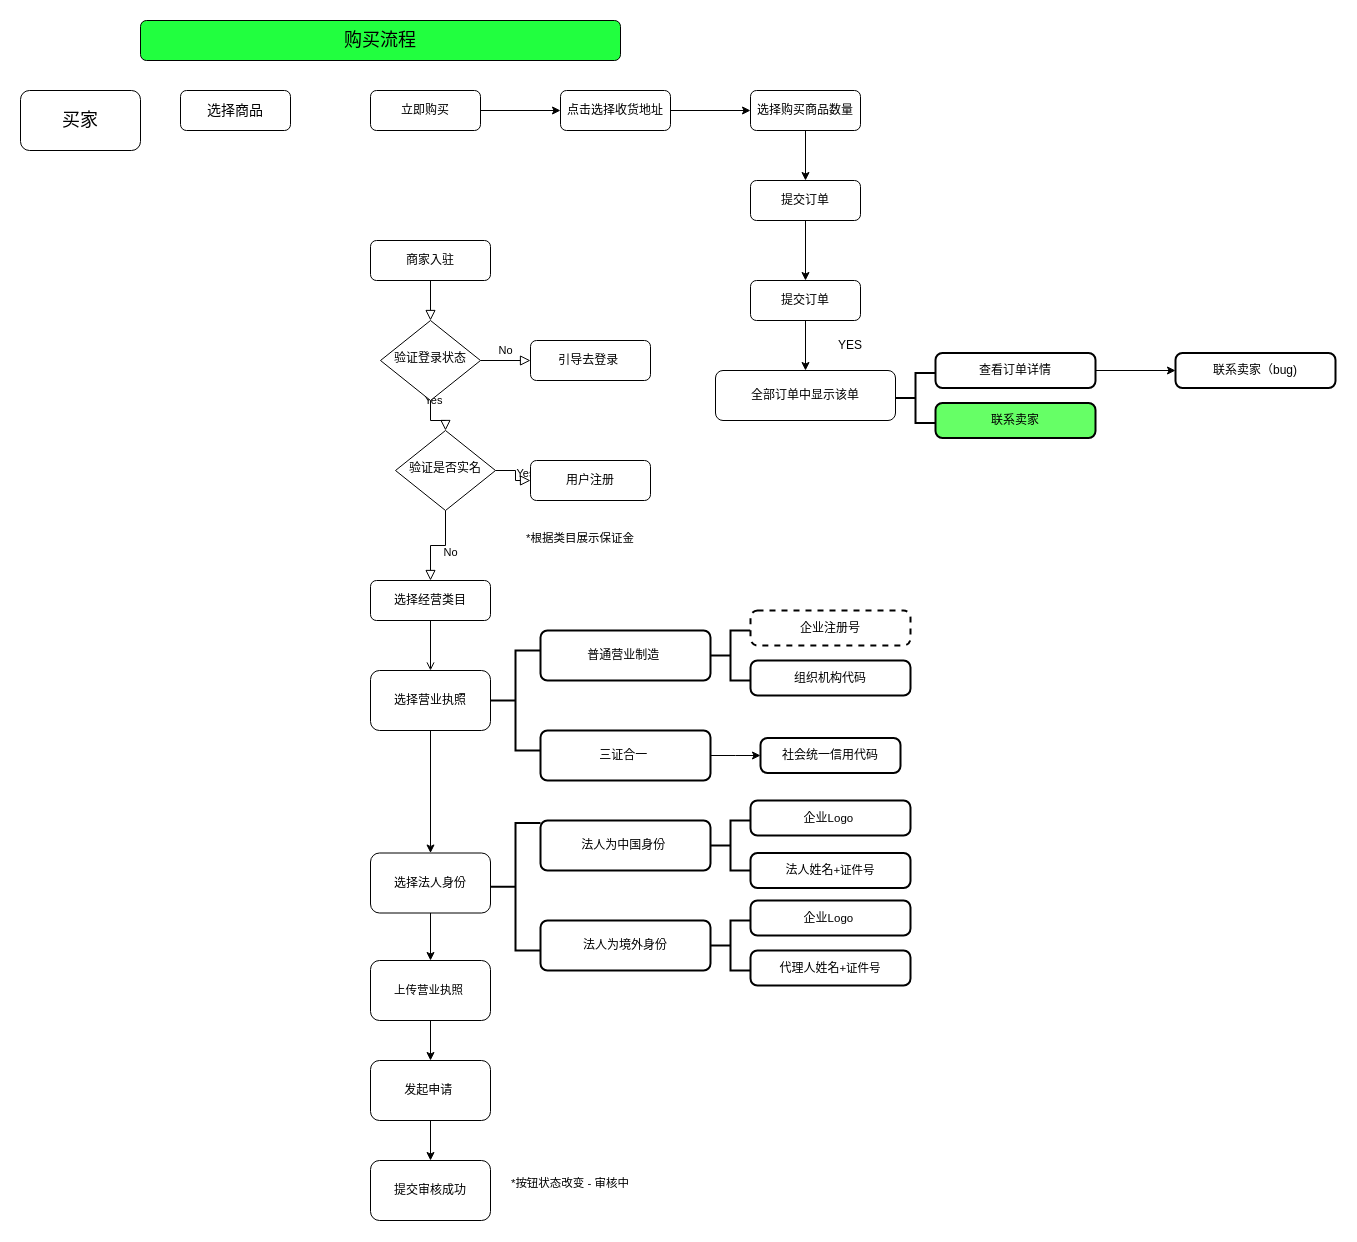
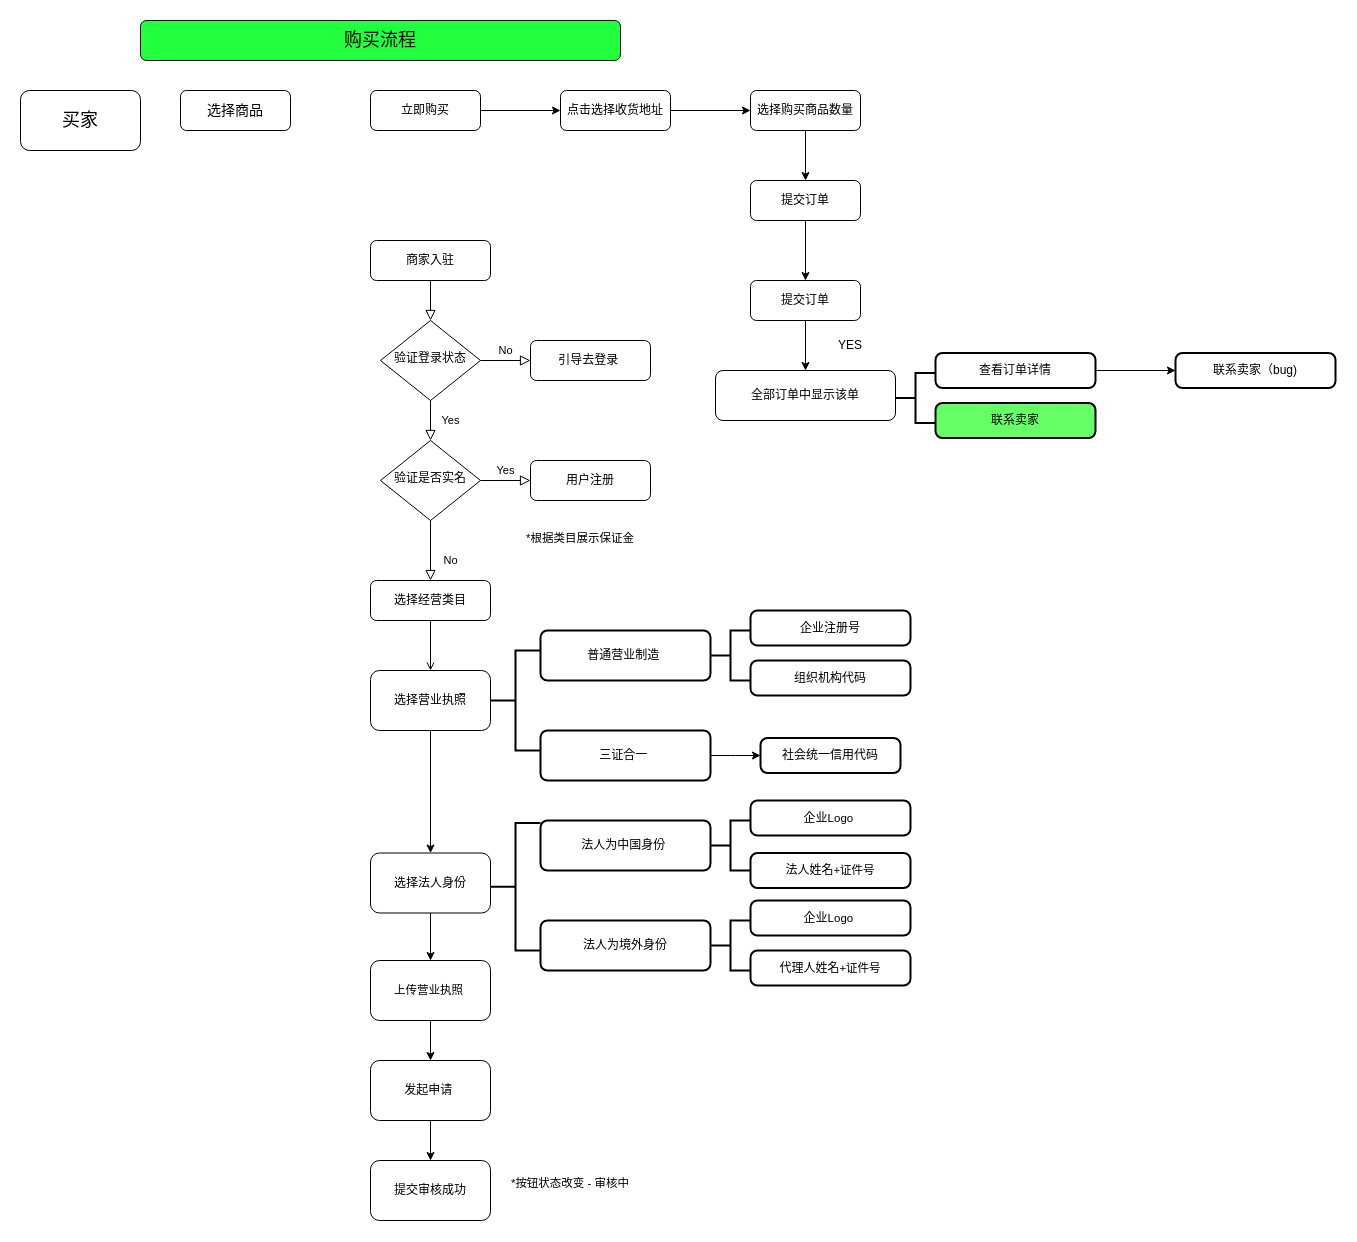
(446, 471) -> (431, 481)
(831, 628) -> (831, 628)
